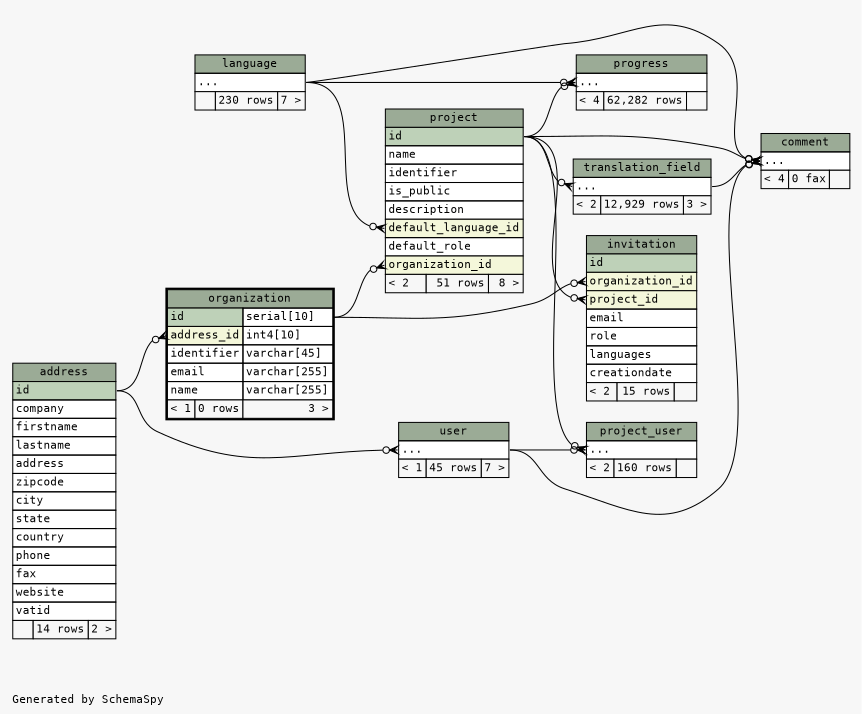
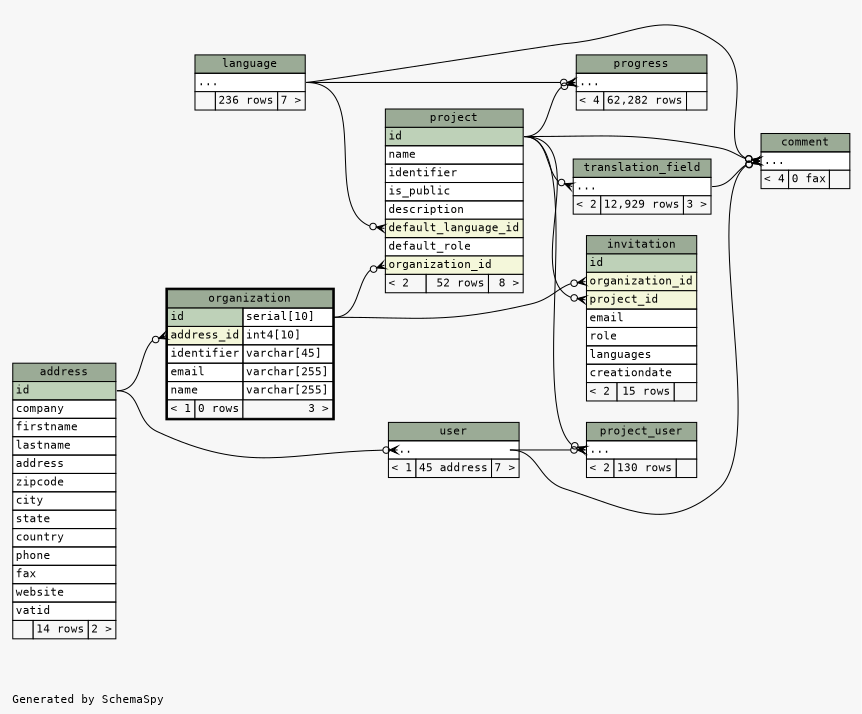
(247, 100) -> (247, 100)
(461, 283) -> (461, 283)
(454, 468) -> (454, 468)
(645, 468) -> (645, 468)
